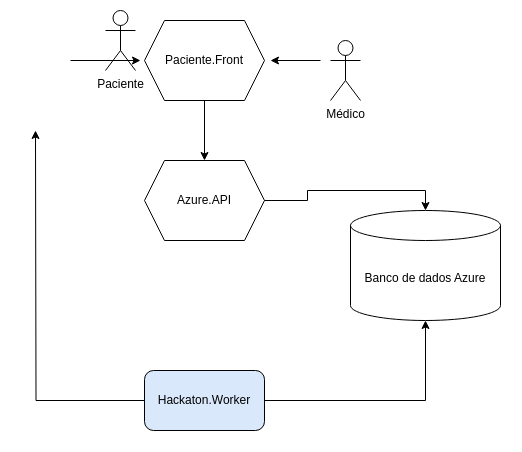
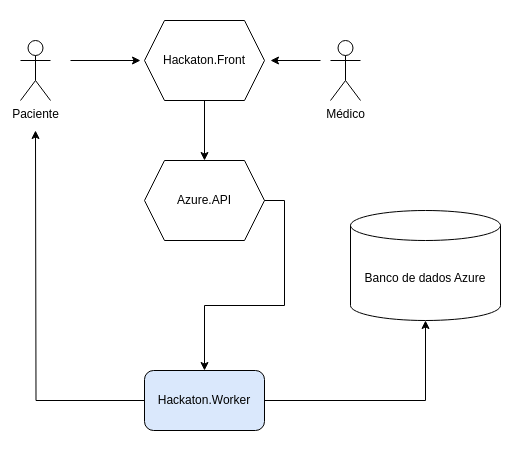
(121, 41) -> (36, 71)
(205, 61) -> (205, 61)
(355, 191) -> (270, 306)
